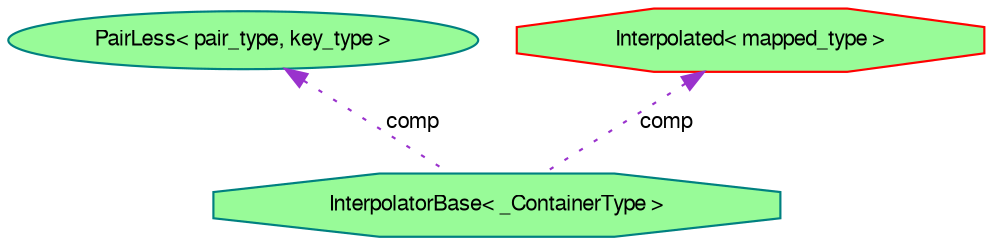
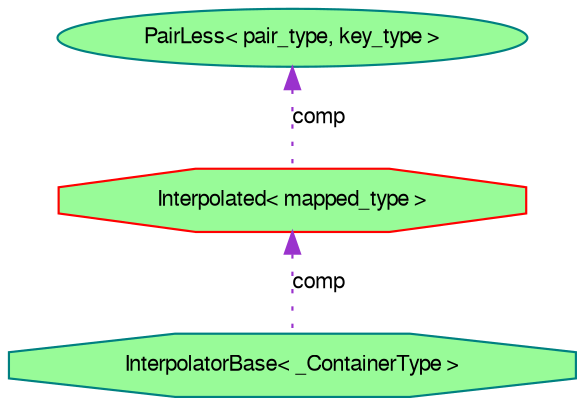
(377, 127) -> (292, 129)
